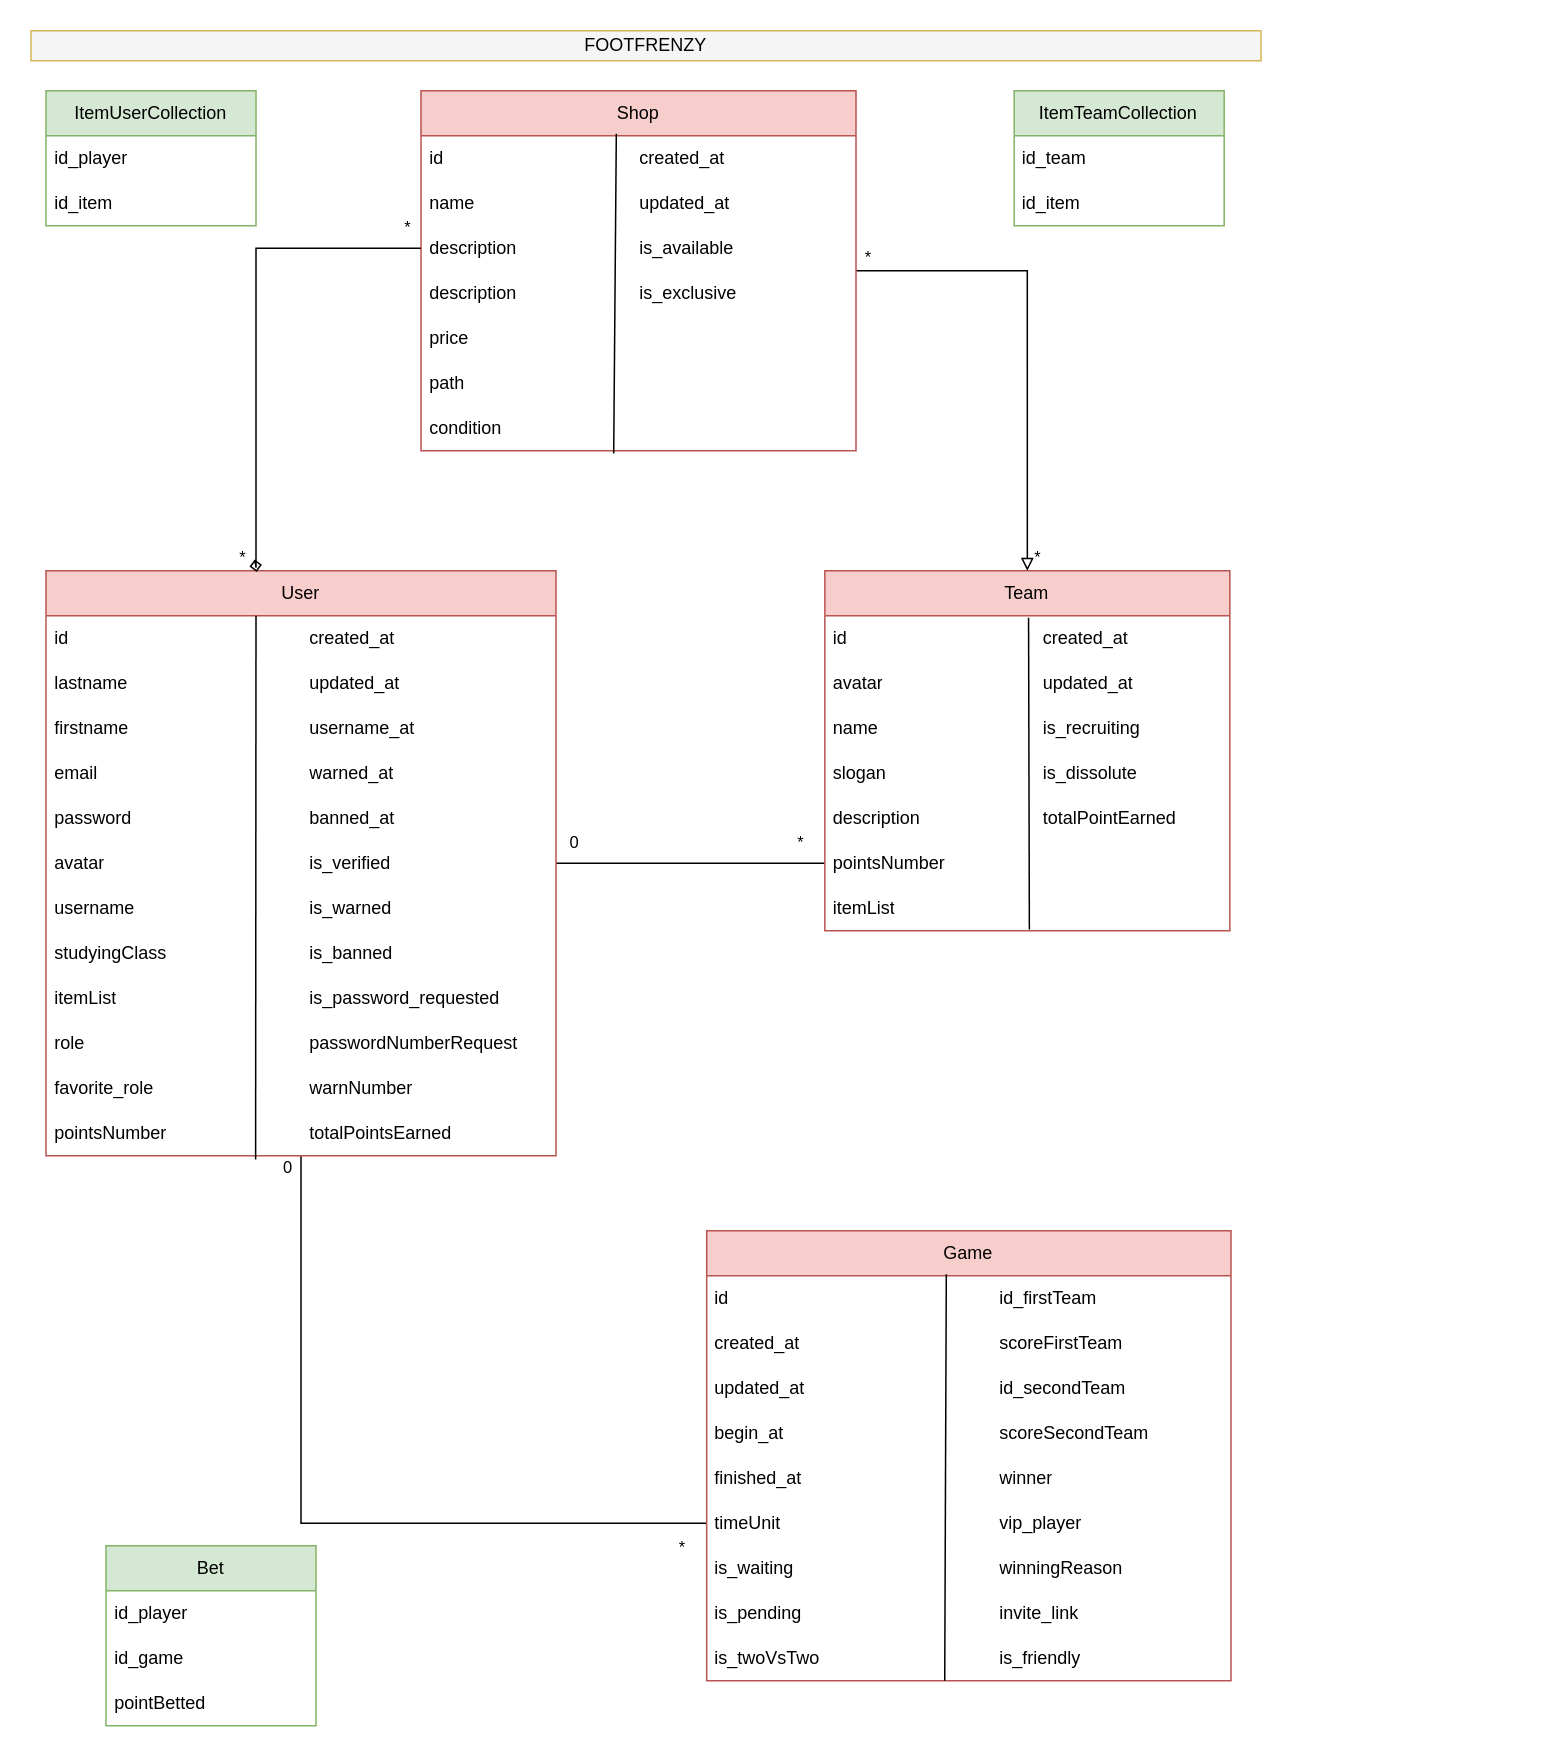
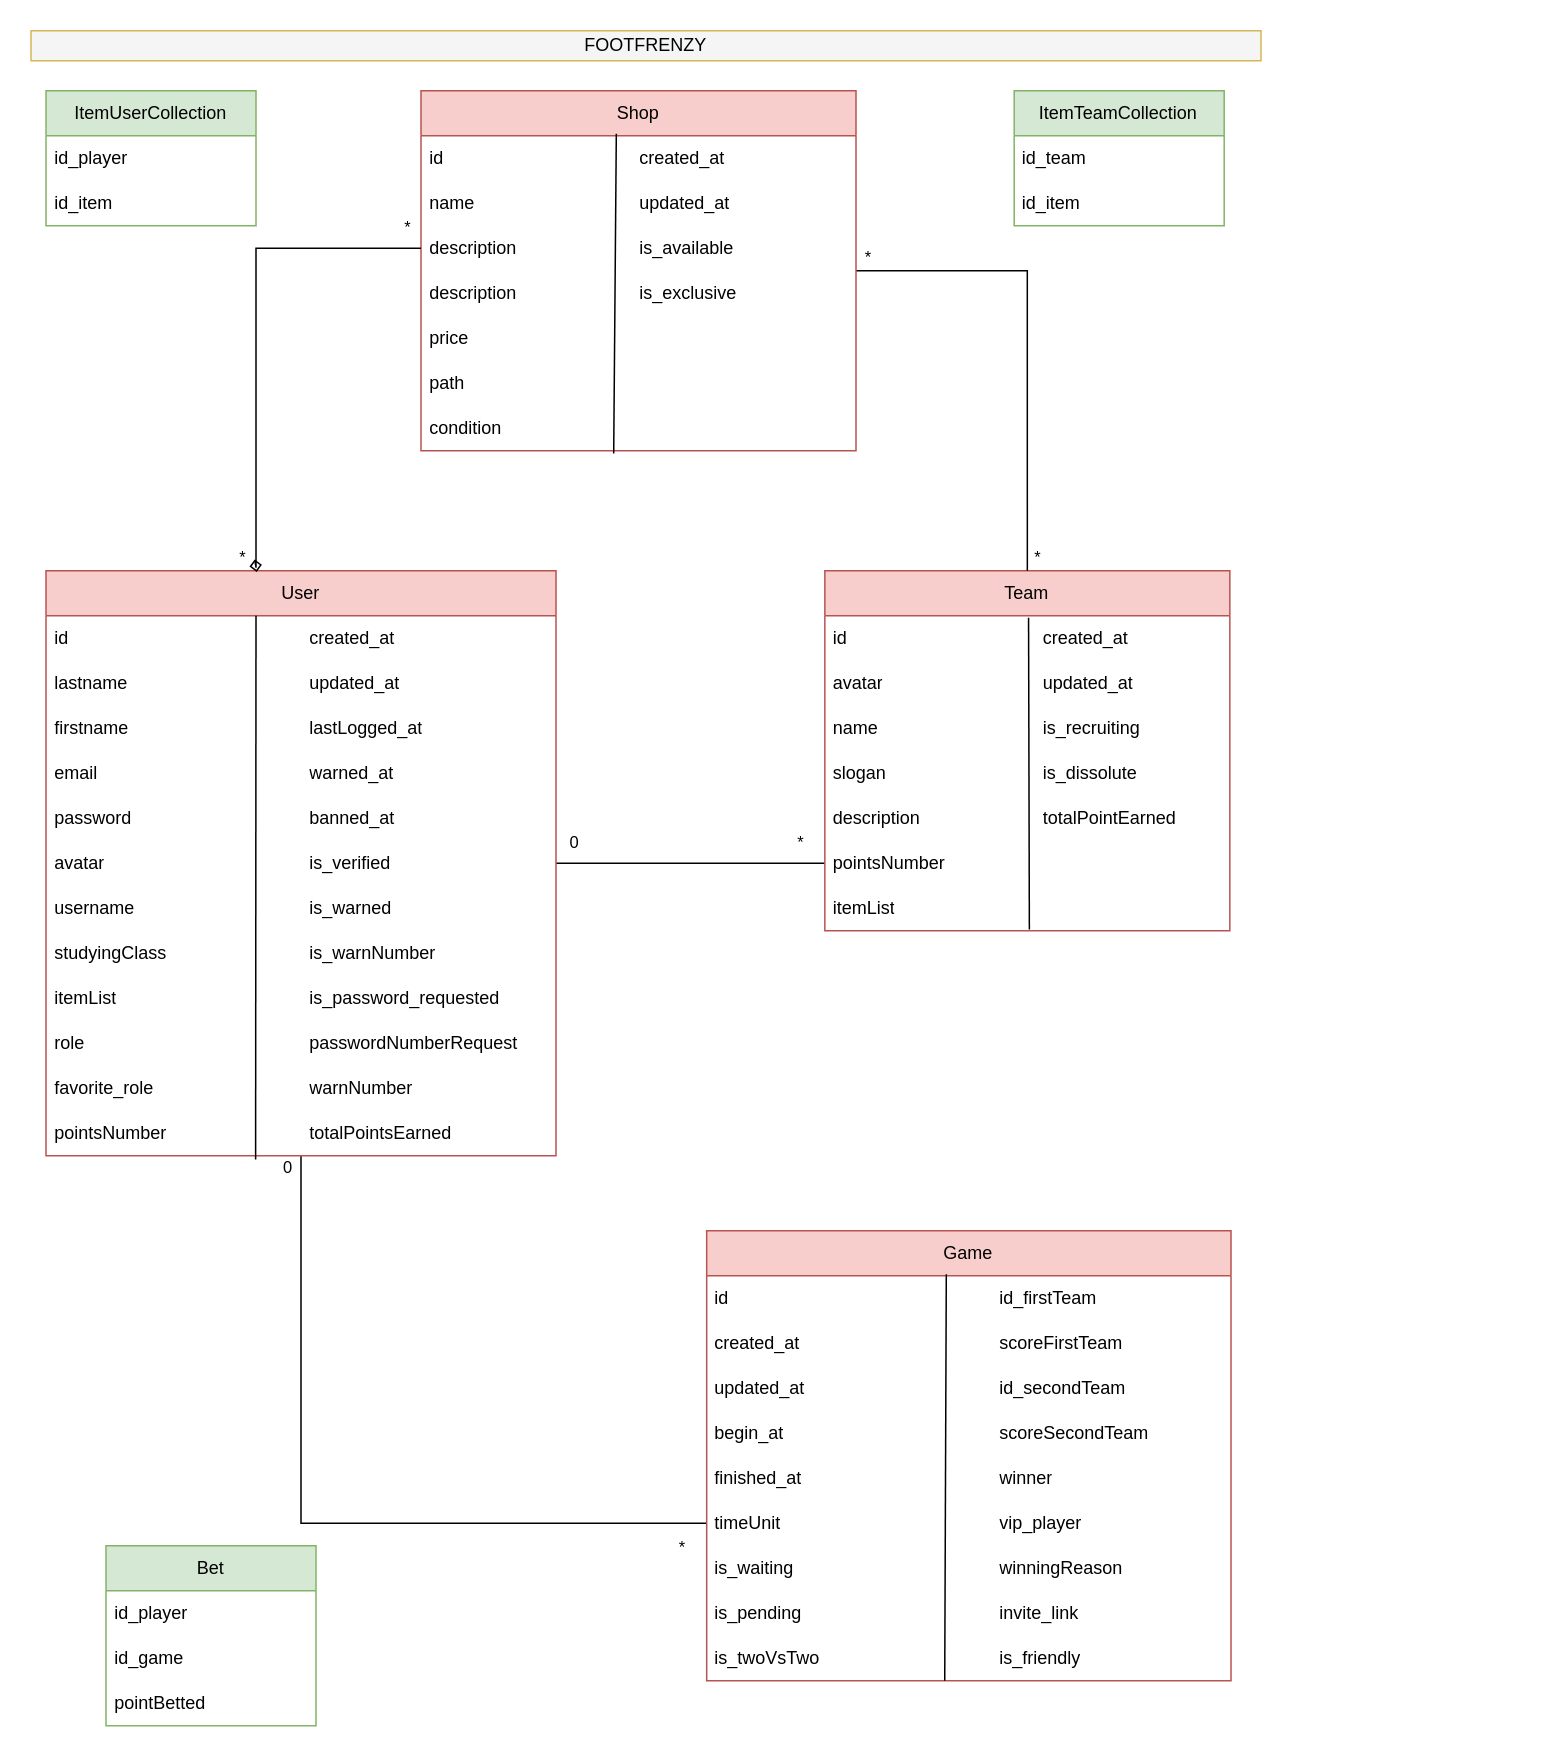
(1027, 557) -> (1027, 562)
(365, 728) -> (373, 728)
(353, 953) -> (373, 953)
